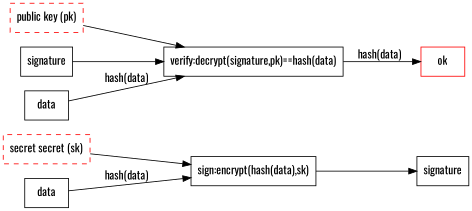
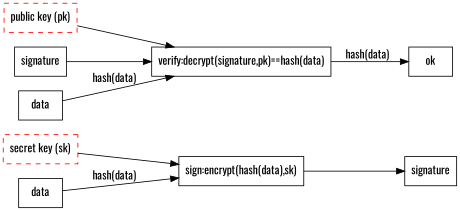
(443, 62) -> (431, 62)
(47, 149) -> (41, 149)
